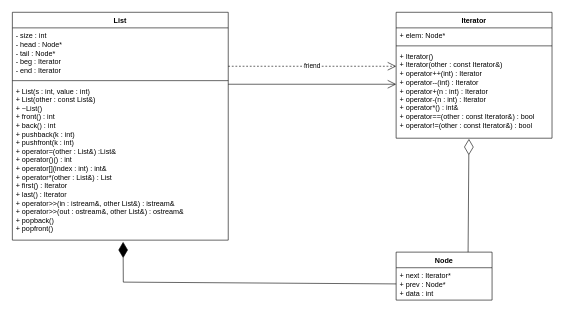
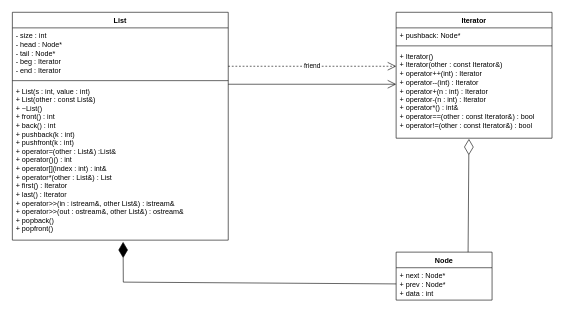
(422, 36) -> (431, 36)
(432, 285) -> (424, 285)
